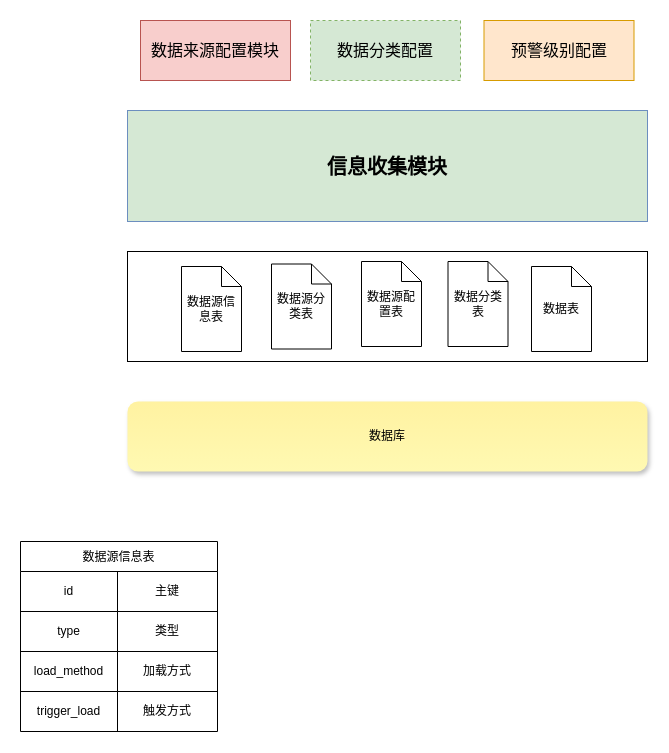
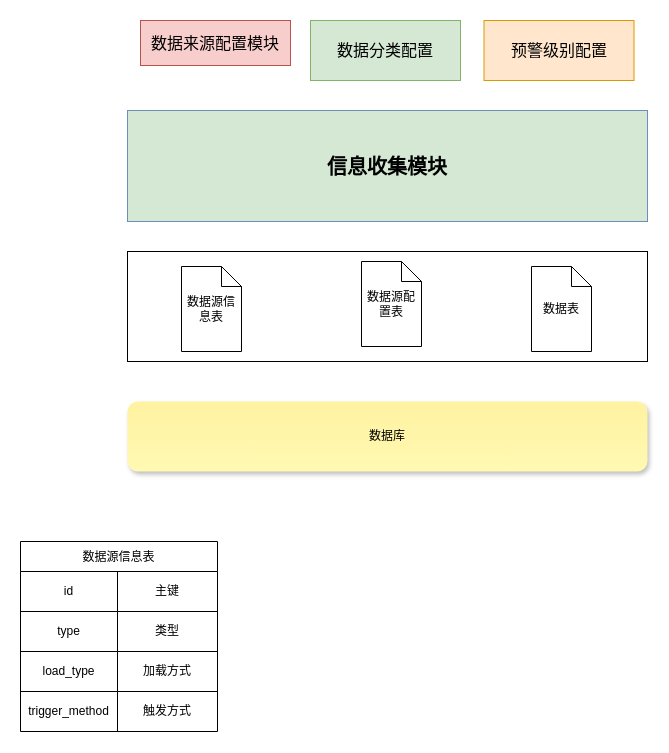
(216, 51) -> (216, 43)
(386, 51) -> (386, 51)
(478, 304) -> none
(302, 307) -> none
(69, 672) -> (69, 672)
(69, 712) -> (69, 712)
